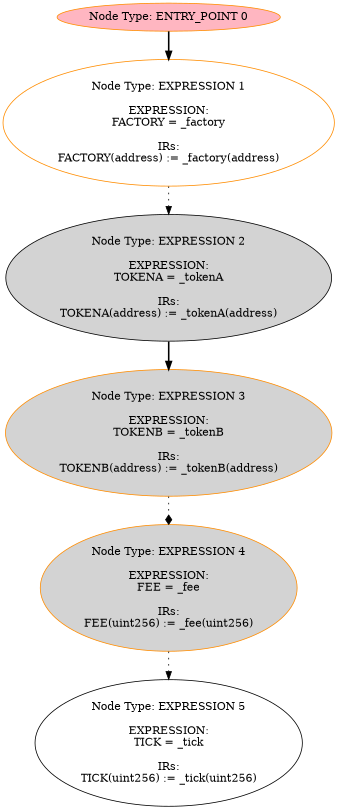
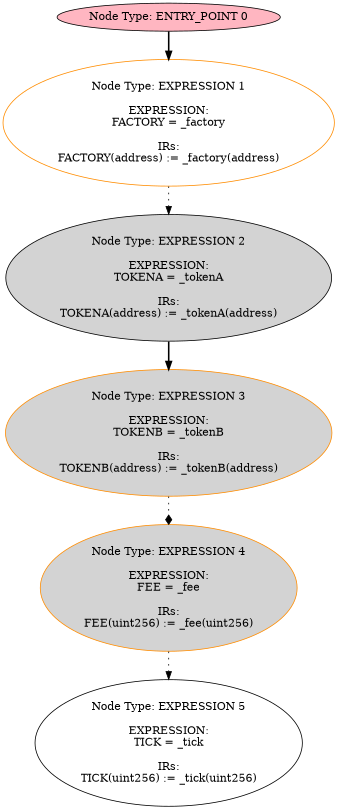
(169, 17) -> (169, 17)
